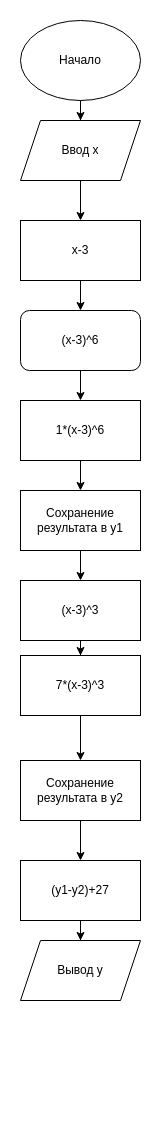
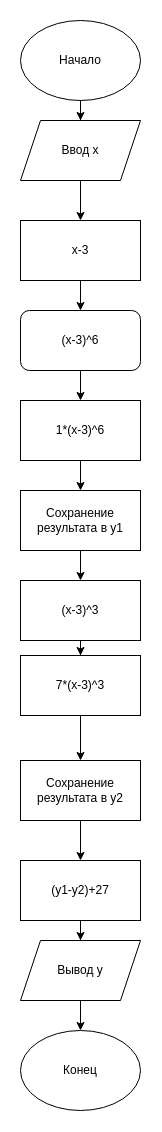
none -> (81, 1020)
none -> (81, 1071)
